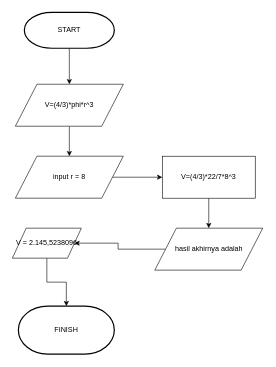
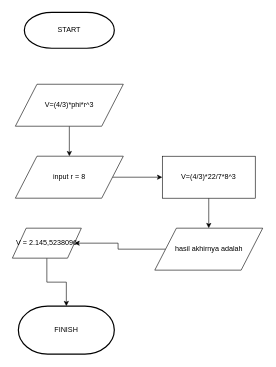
(69, 78) -> none
